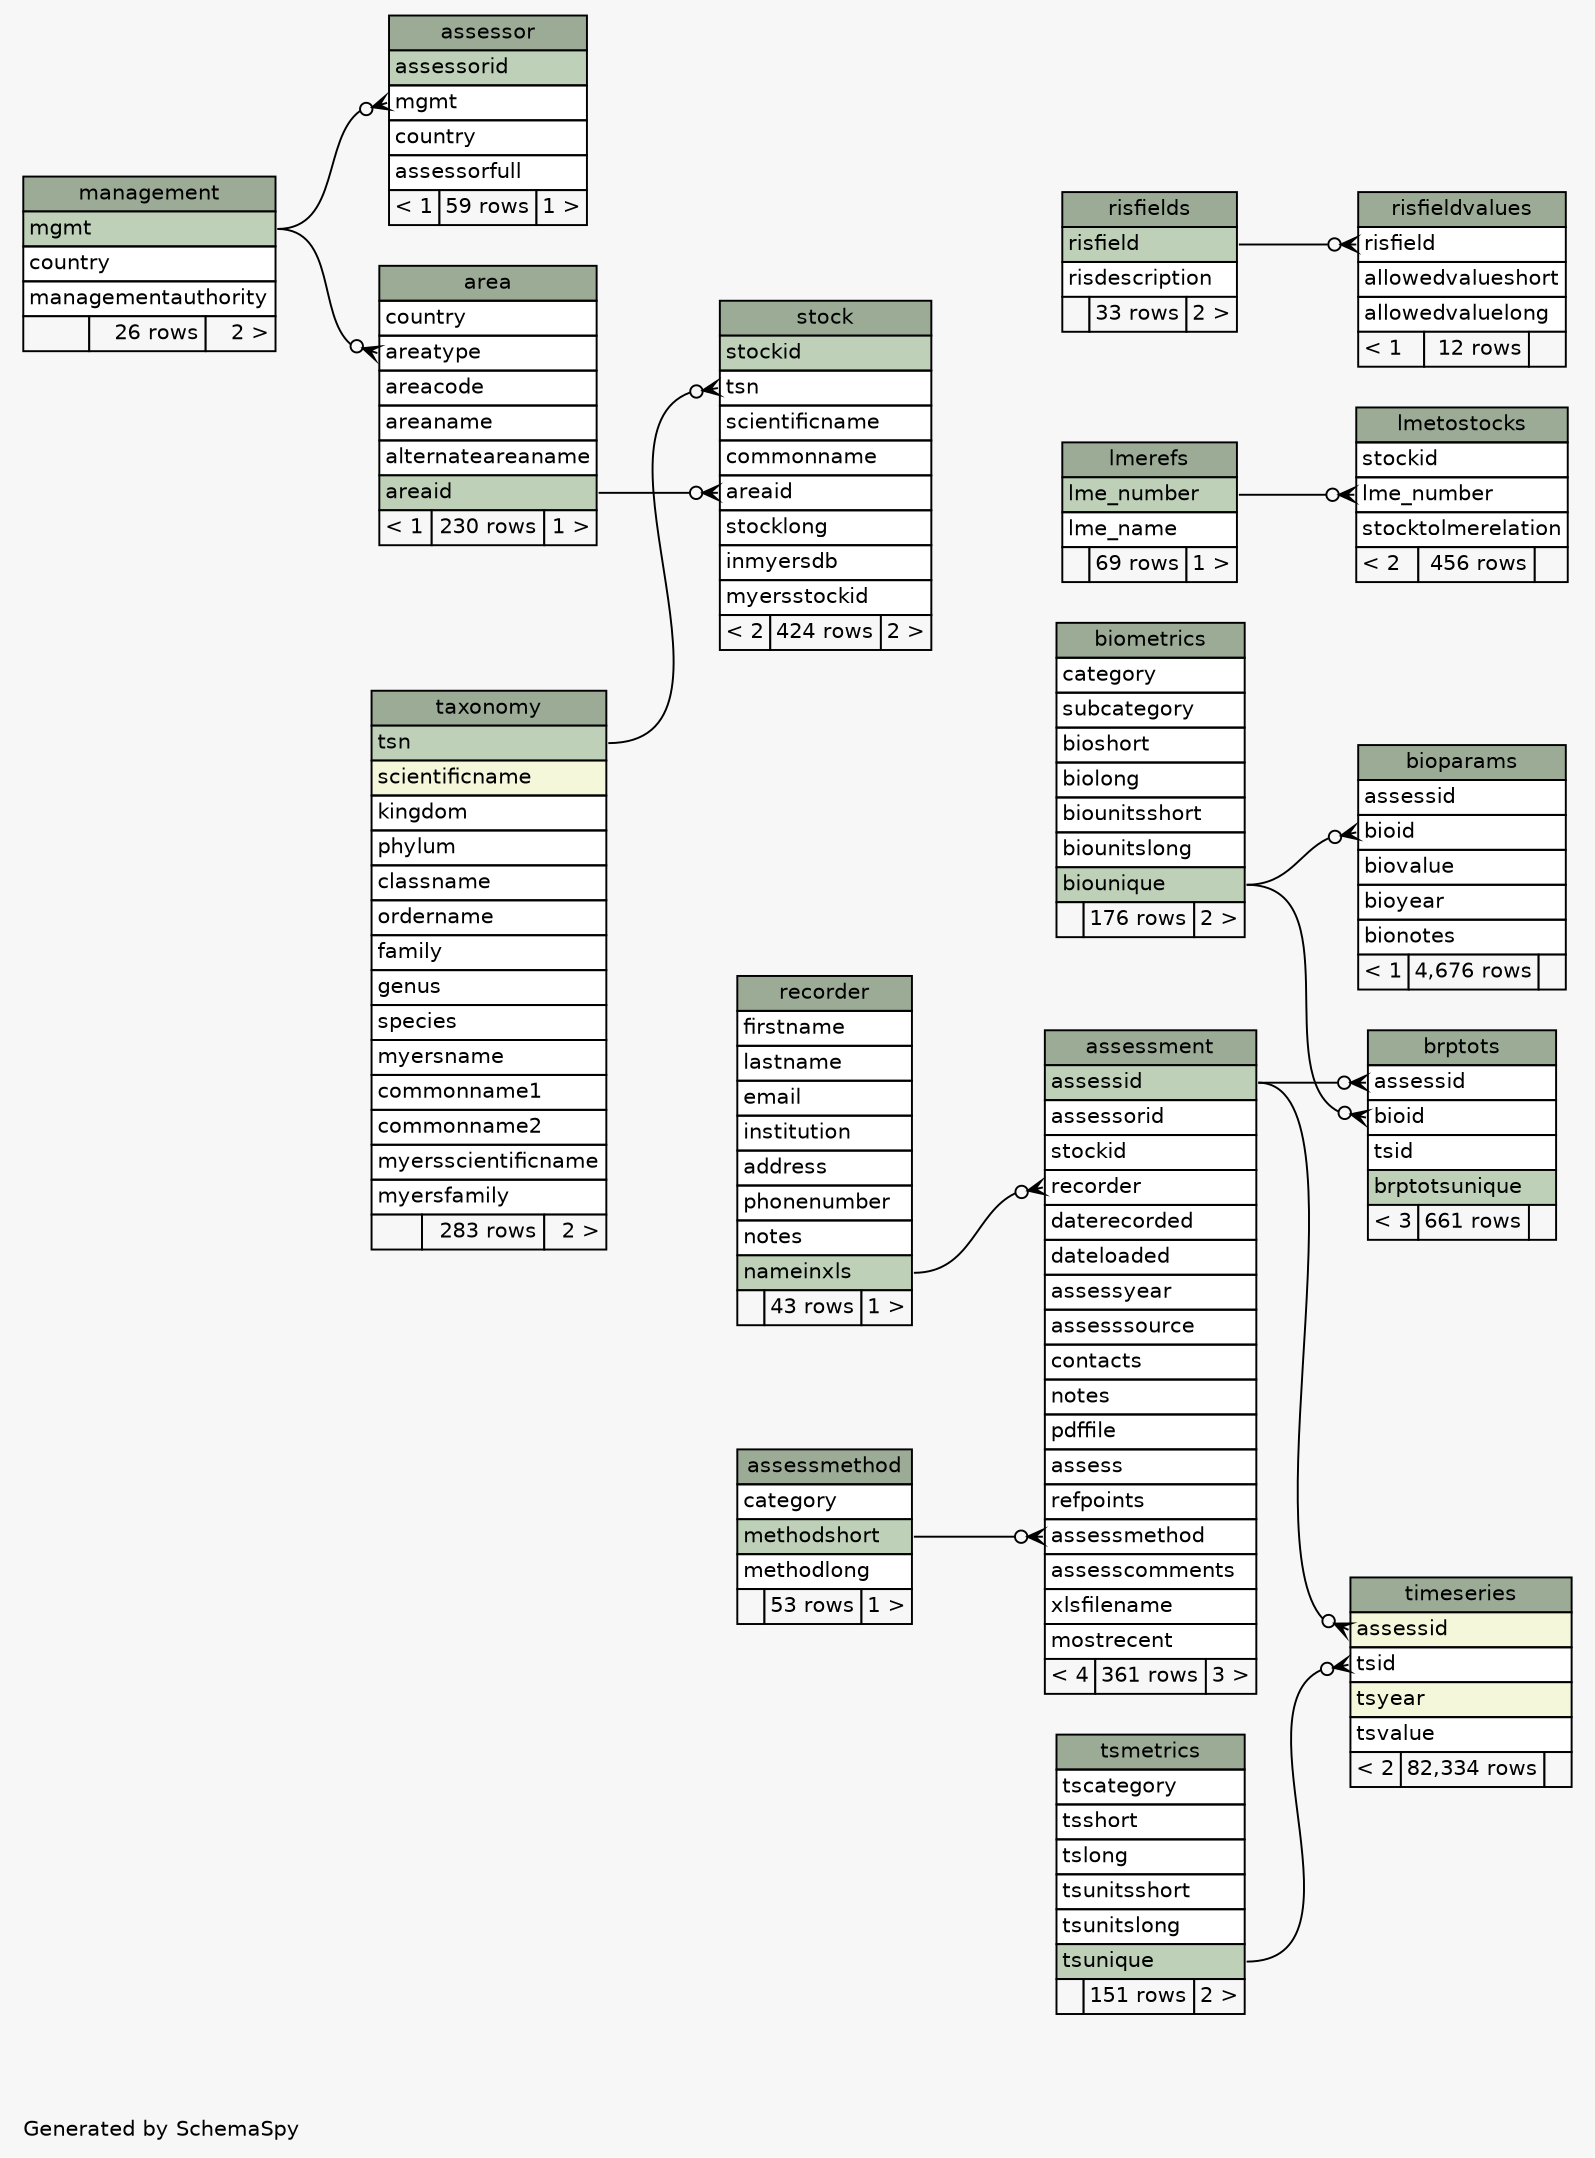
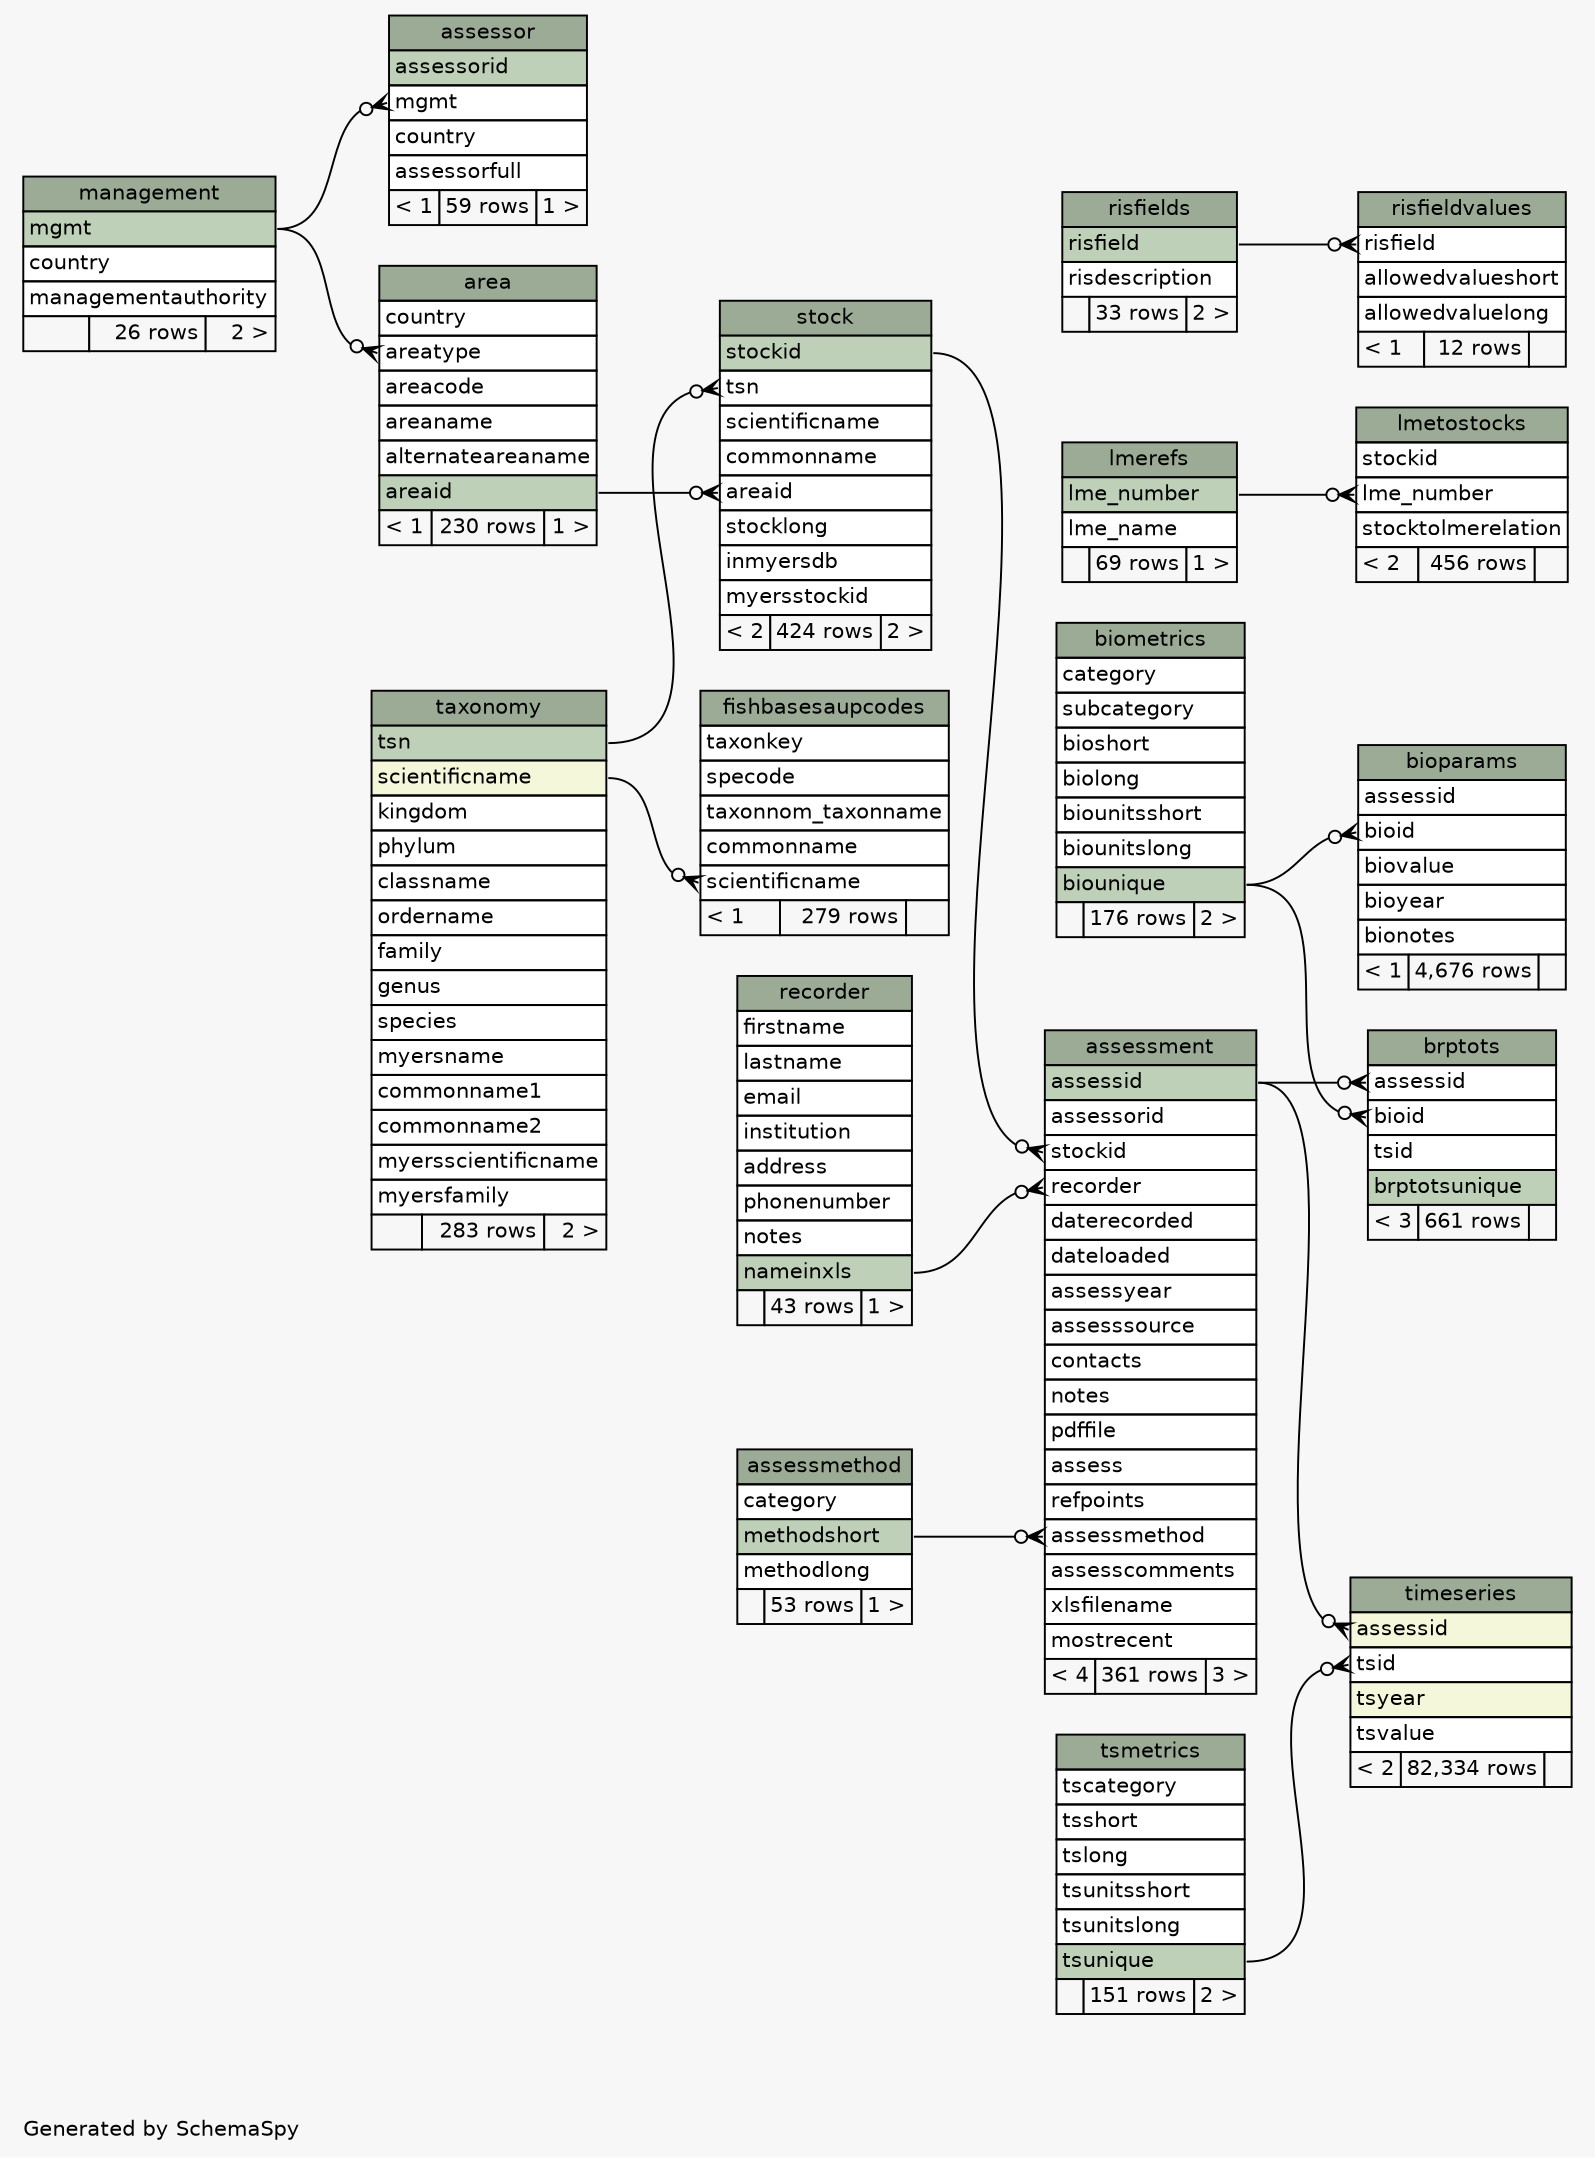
none -> (989, 739)
none -> (825, 813)
